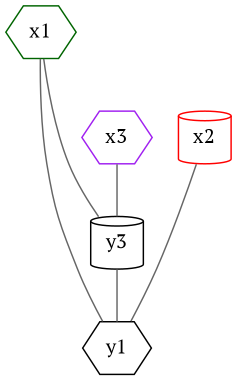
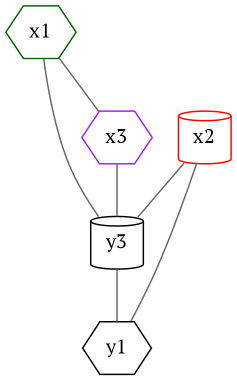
none -> (161, 190)
(53, 195) -> (79, 85)
